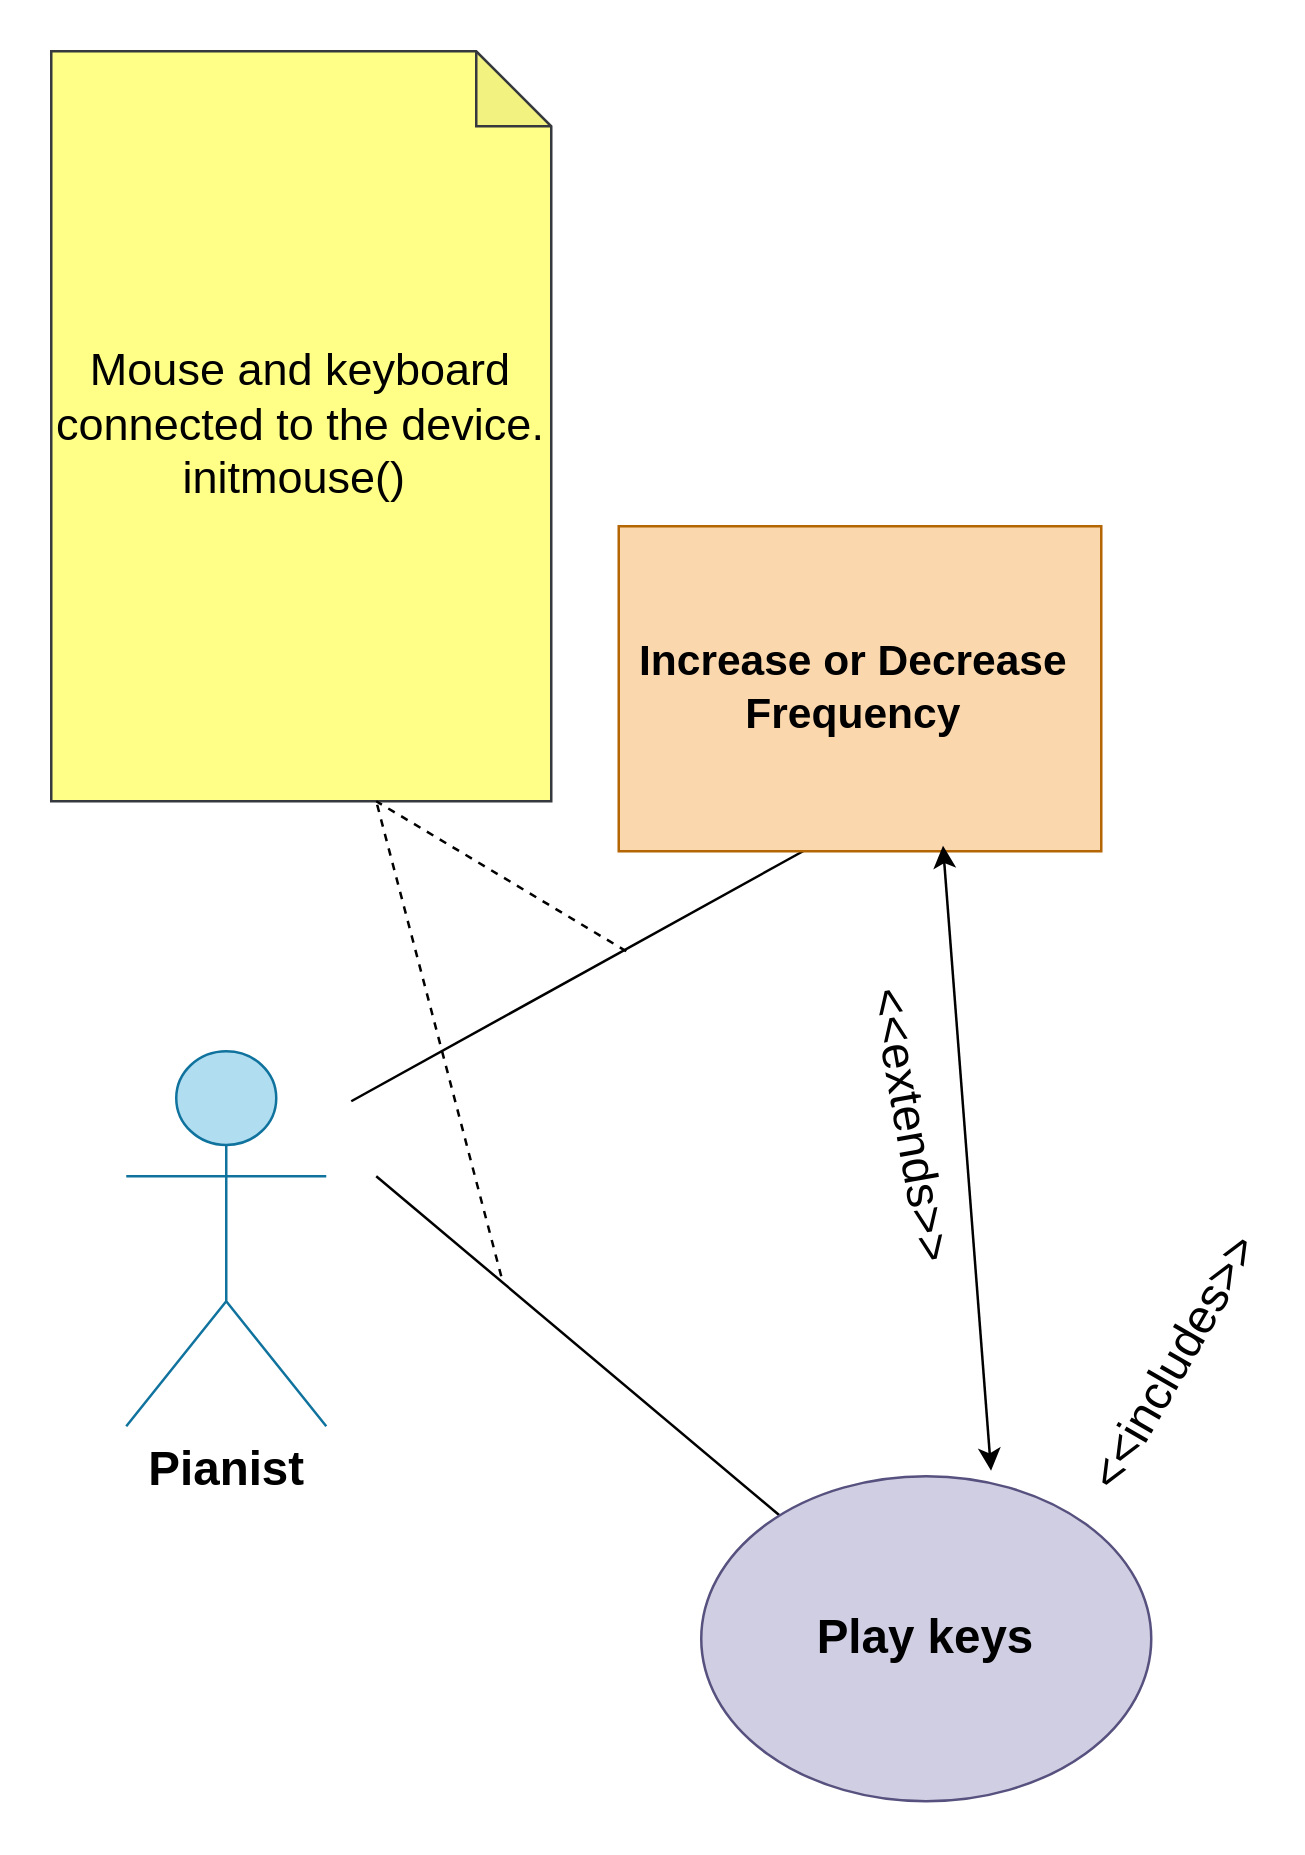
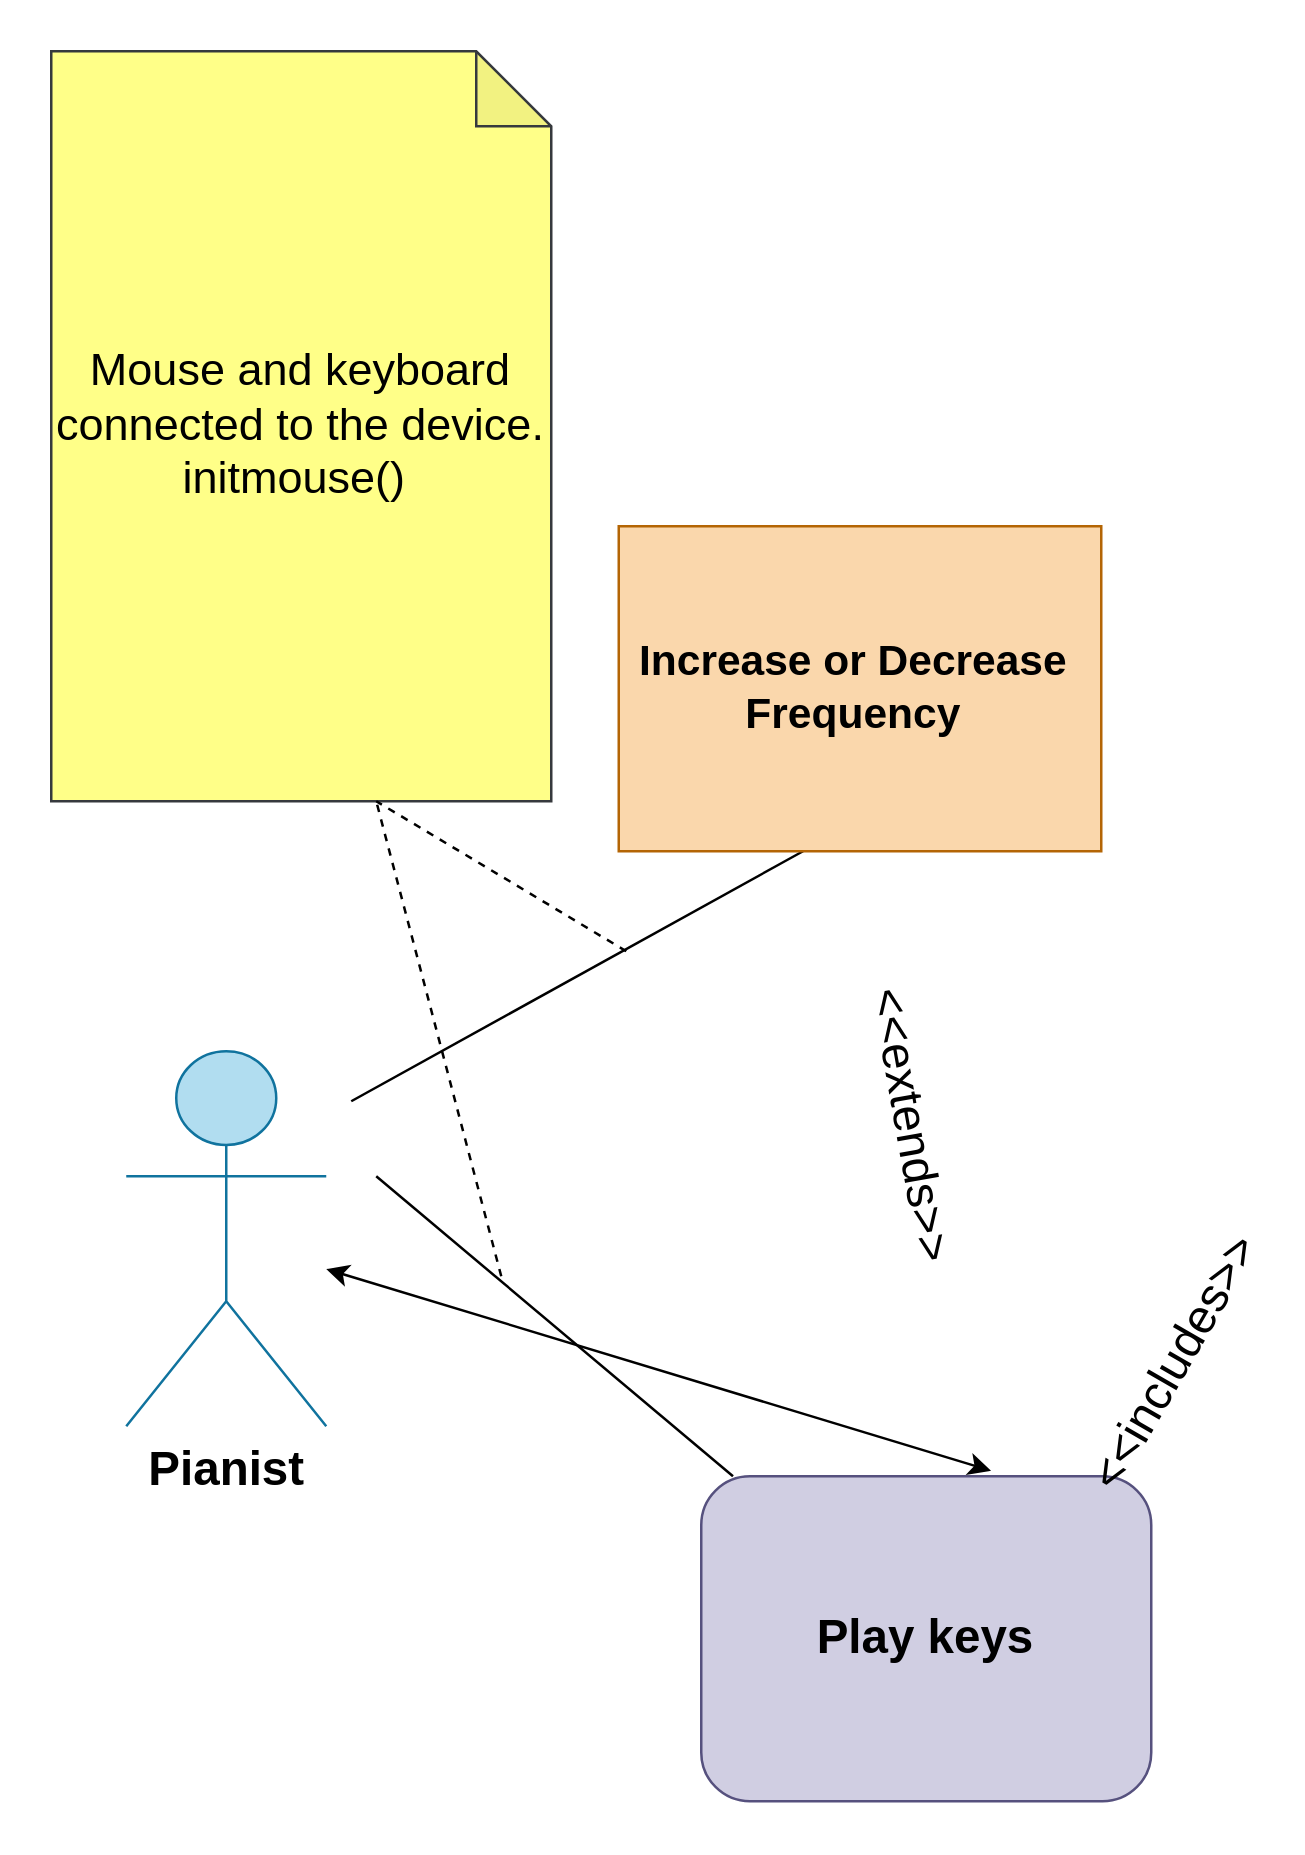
(967, 1159) -> (781, 1407)
(926, 1639) -> (926, 1639)
